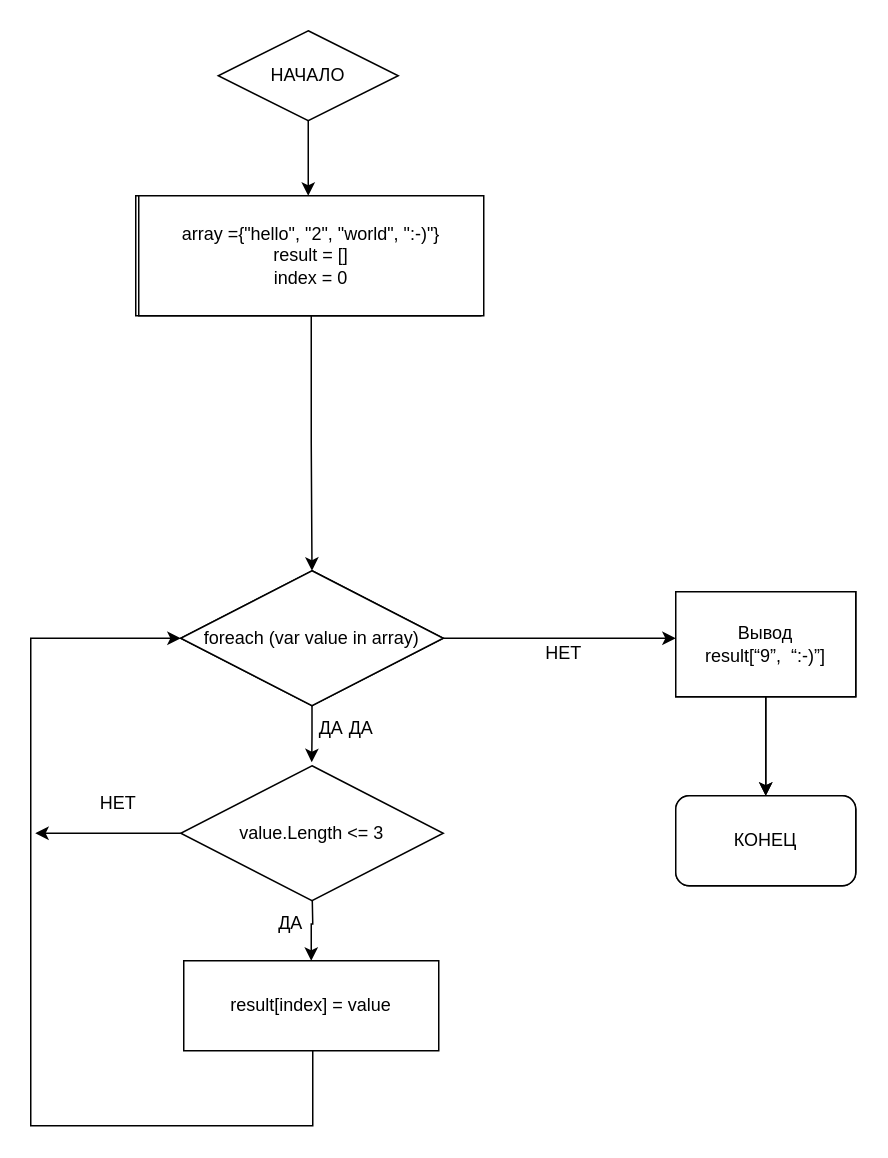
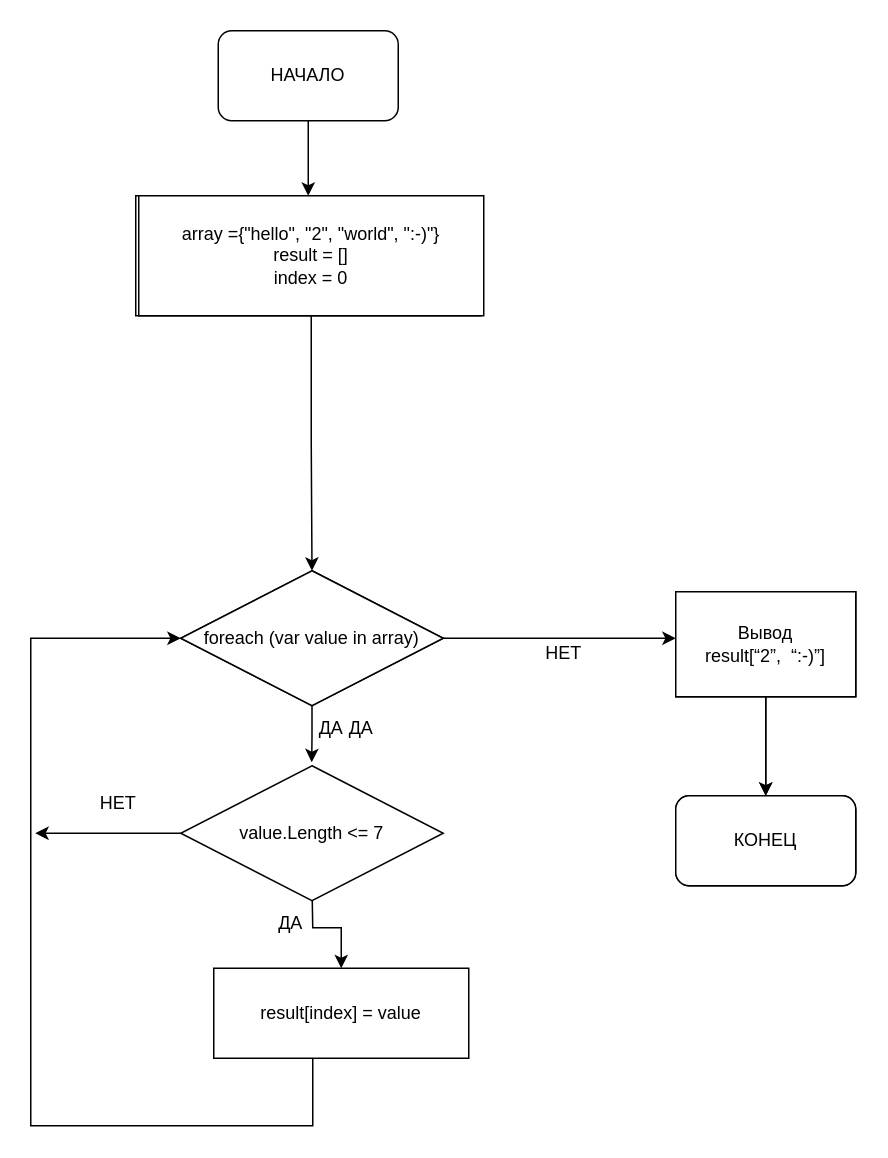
(308, 76) -> (308, 76)
(766, 644) -> (766, 644)
(312, 833) -> (312, 833)
(311, 1006) -> (341, 1013)
